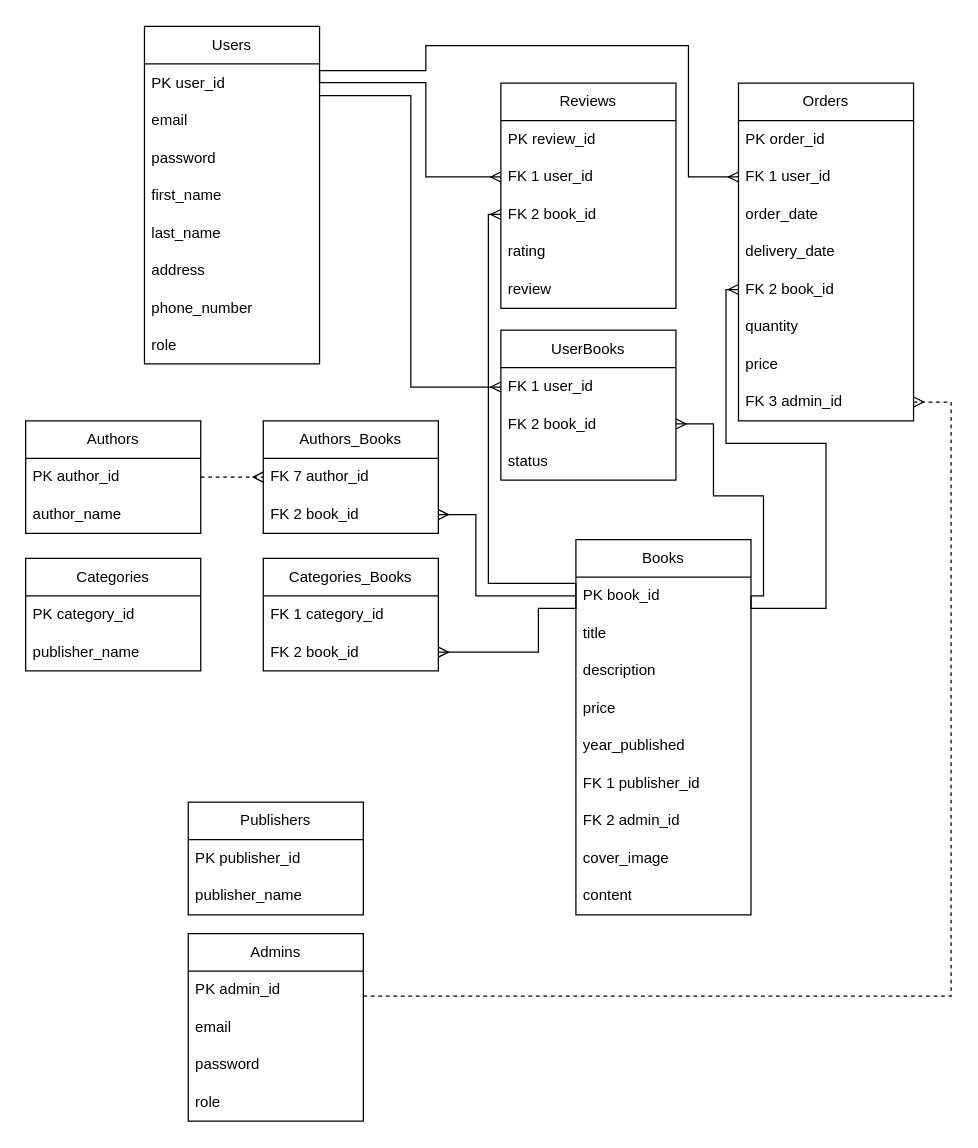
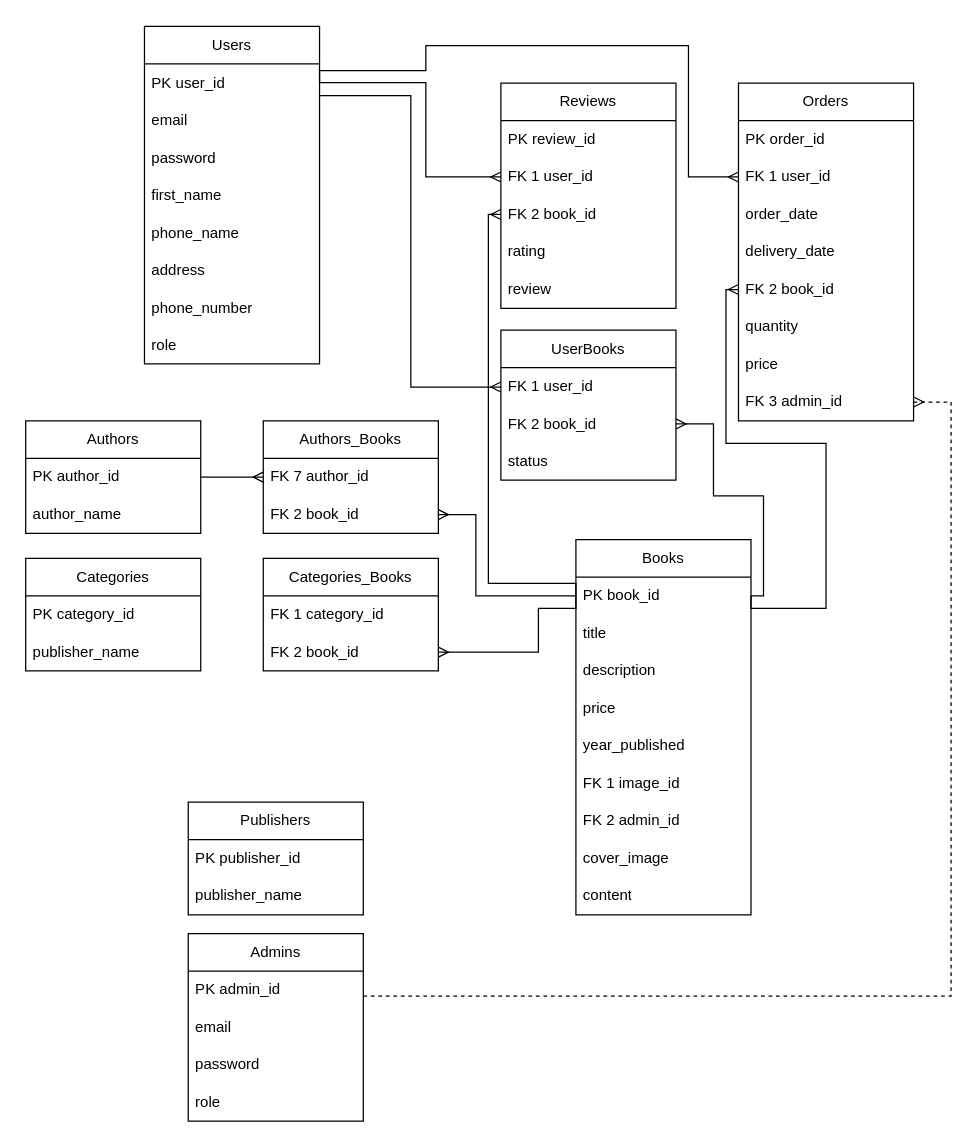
(188, 233) -> (194, 233)
(232, 477) -> (232, 477)
(645, 783) -> (630, 783)
